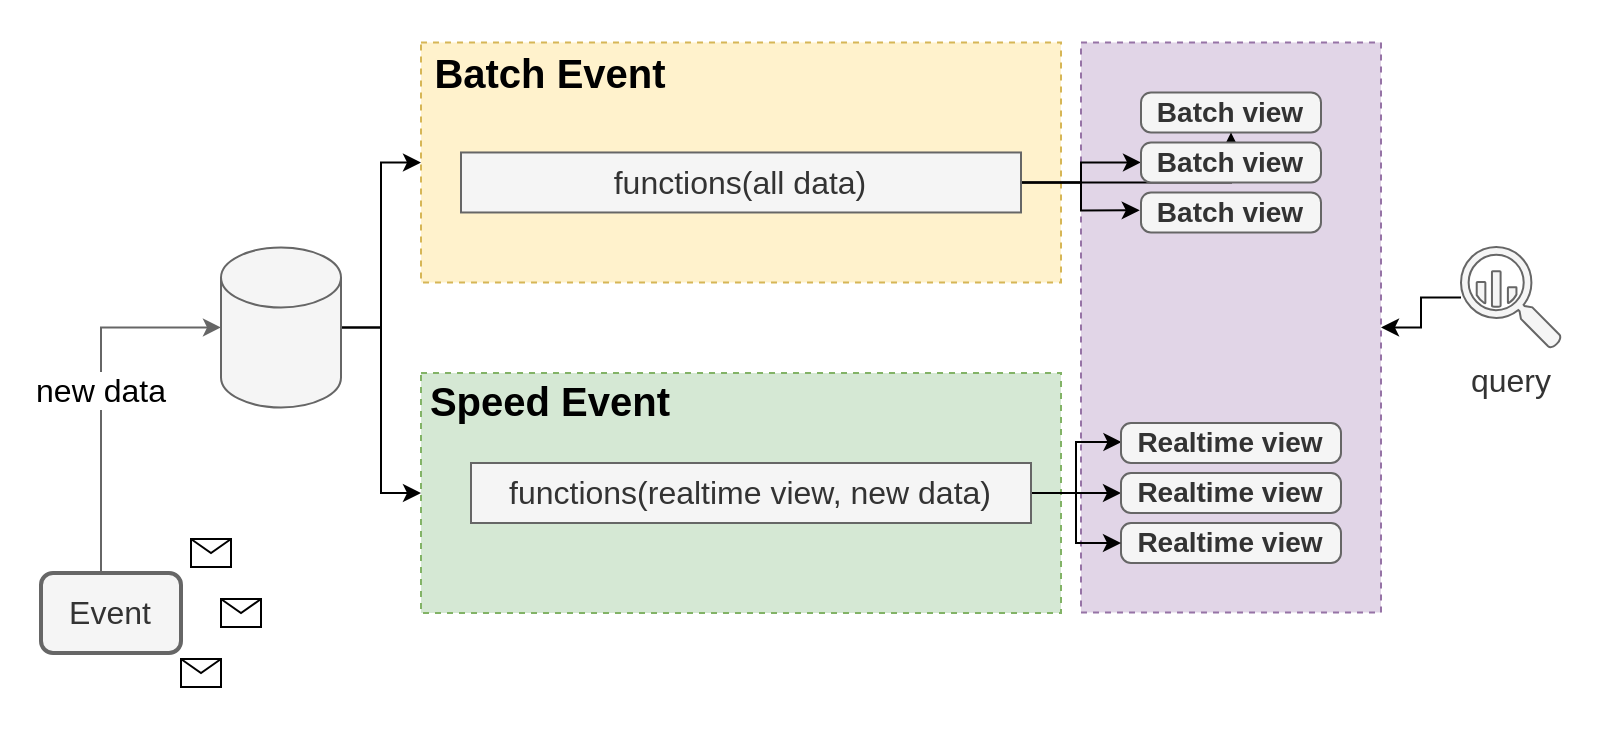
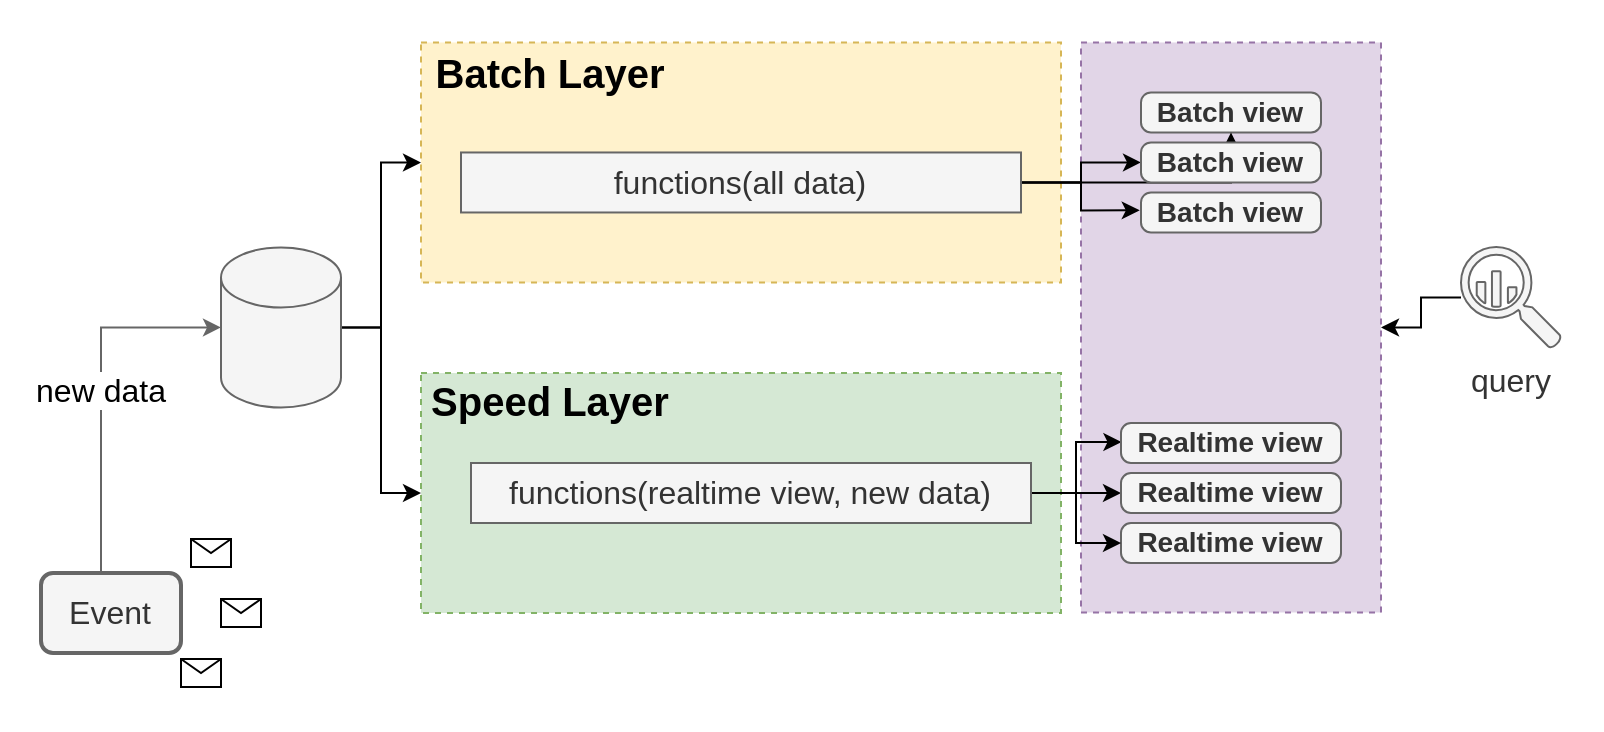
(551, 73) -> (551, 73)
(551, 401) -> (551, 401)
